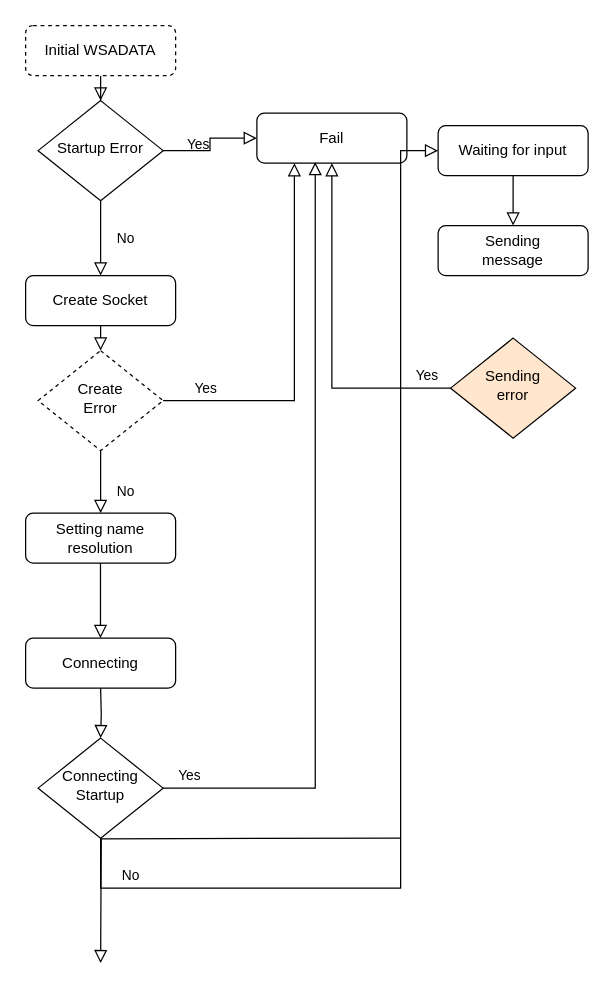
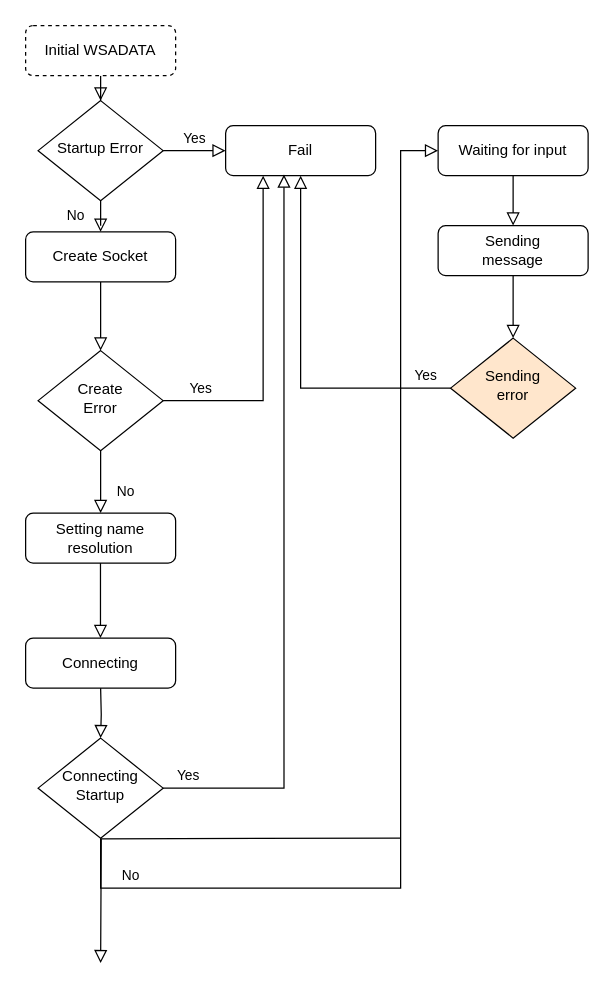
(332, 138) -> (301, 151)
none -> (513, 300)
(101, 301) -> (101, 257)
(101, 401) -> (101, 401)
